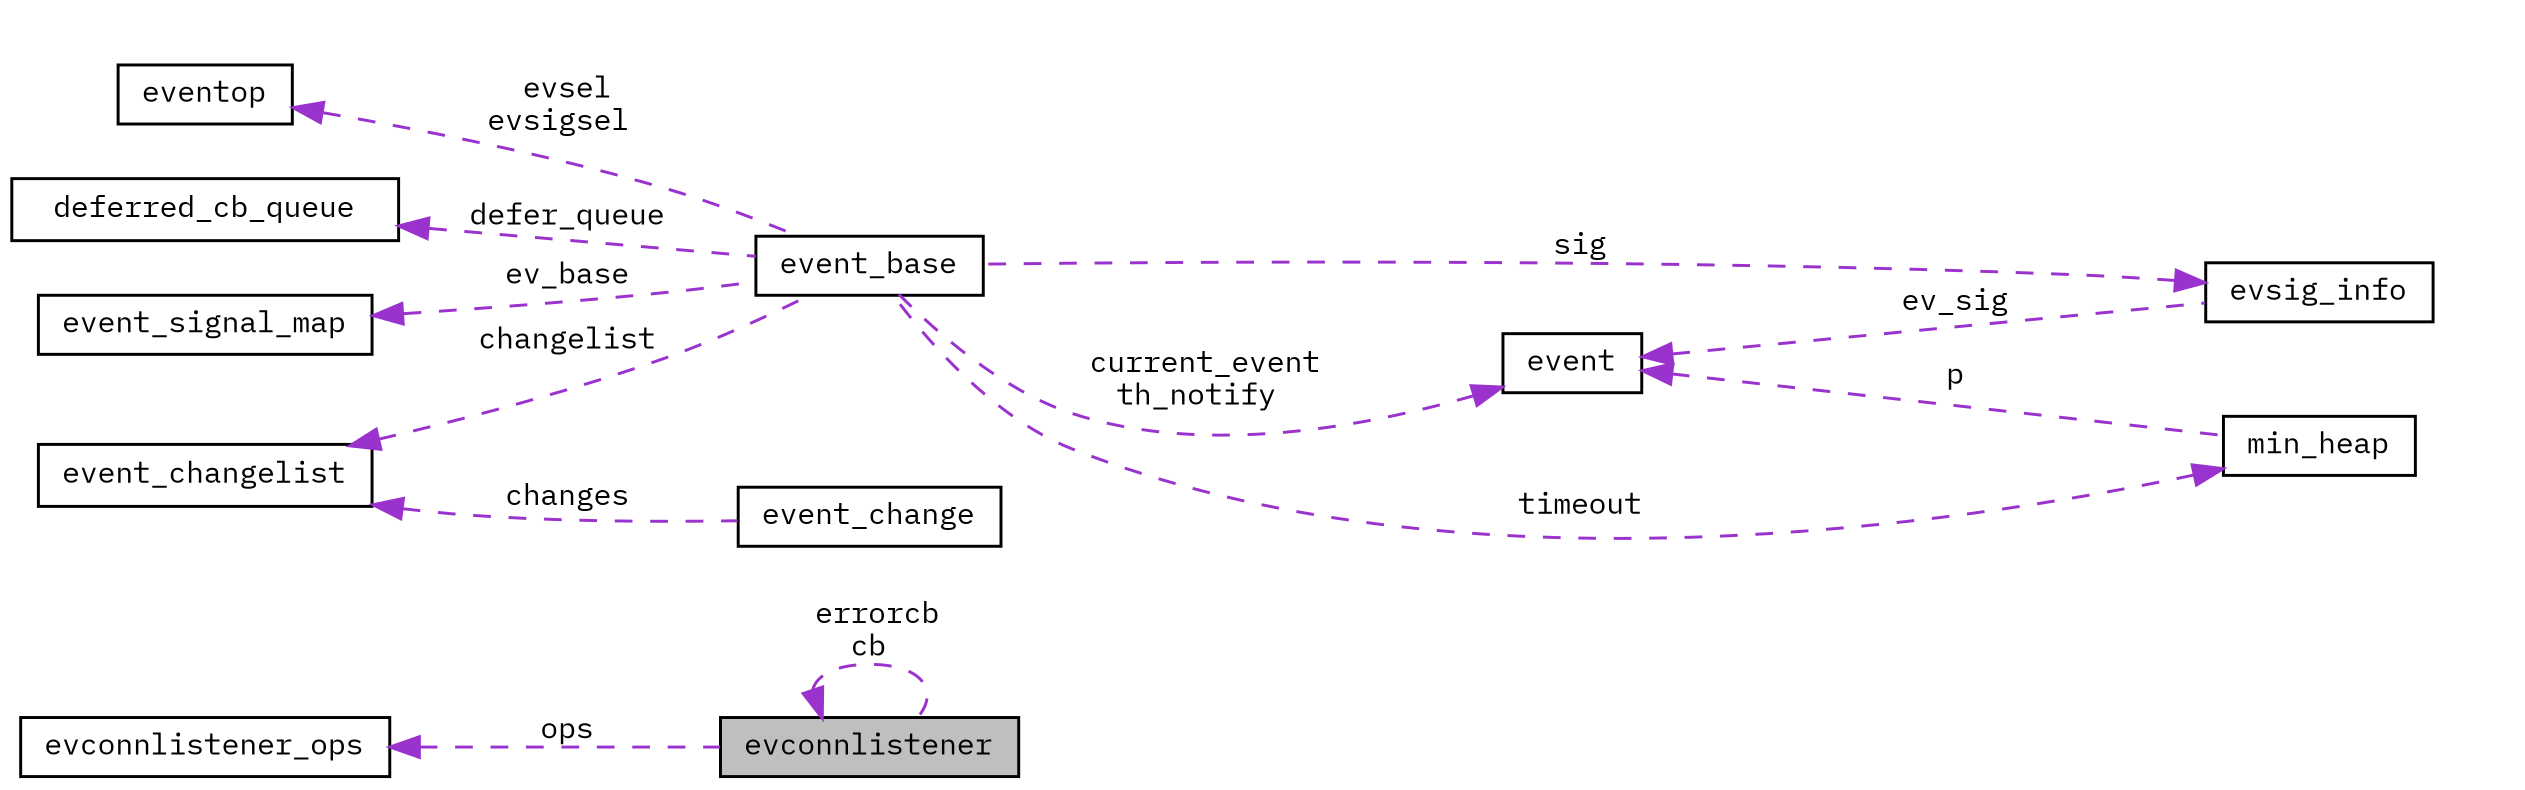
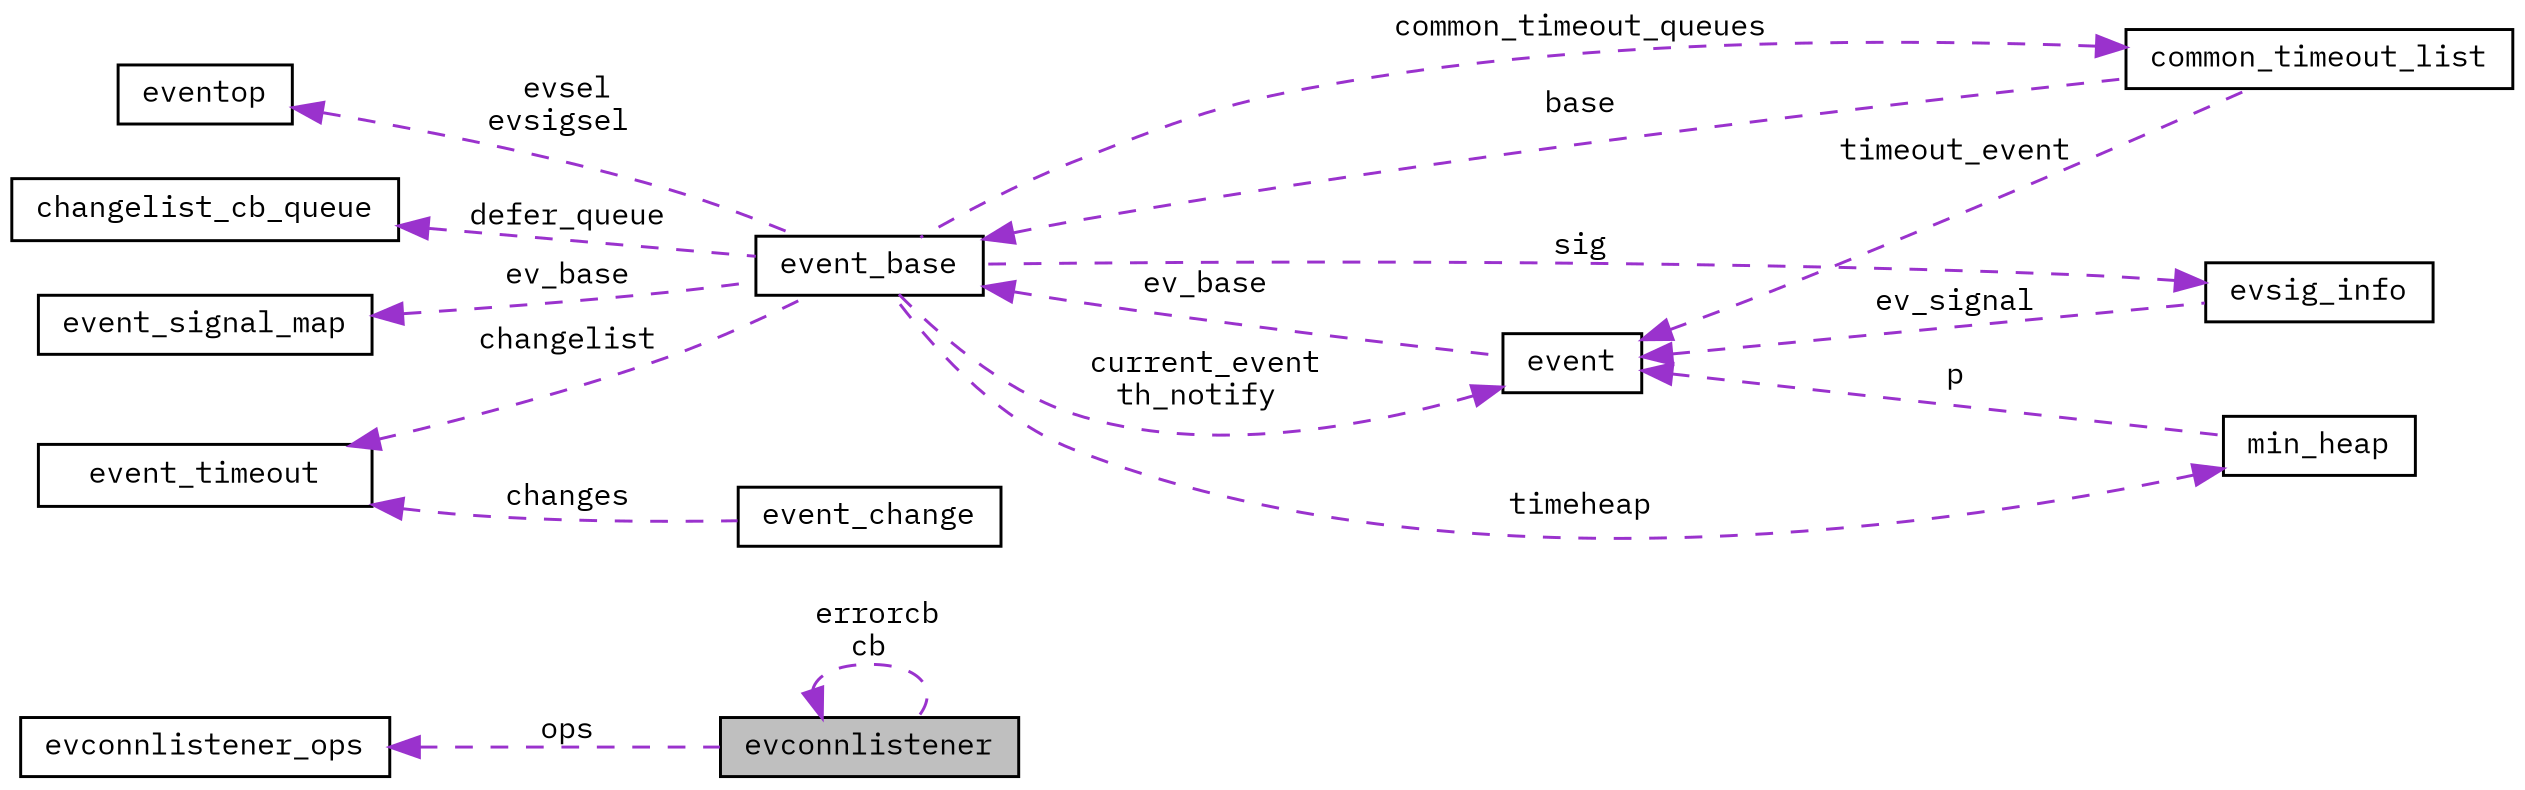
none -> (2319, 59)
(205, 210) -> (205, 210)
(1947, 303) -> (1947, 303)
none -> (1258, 327)
(205, 475) -> (205, 475)
(1572, 506) -> (1572, 506)
